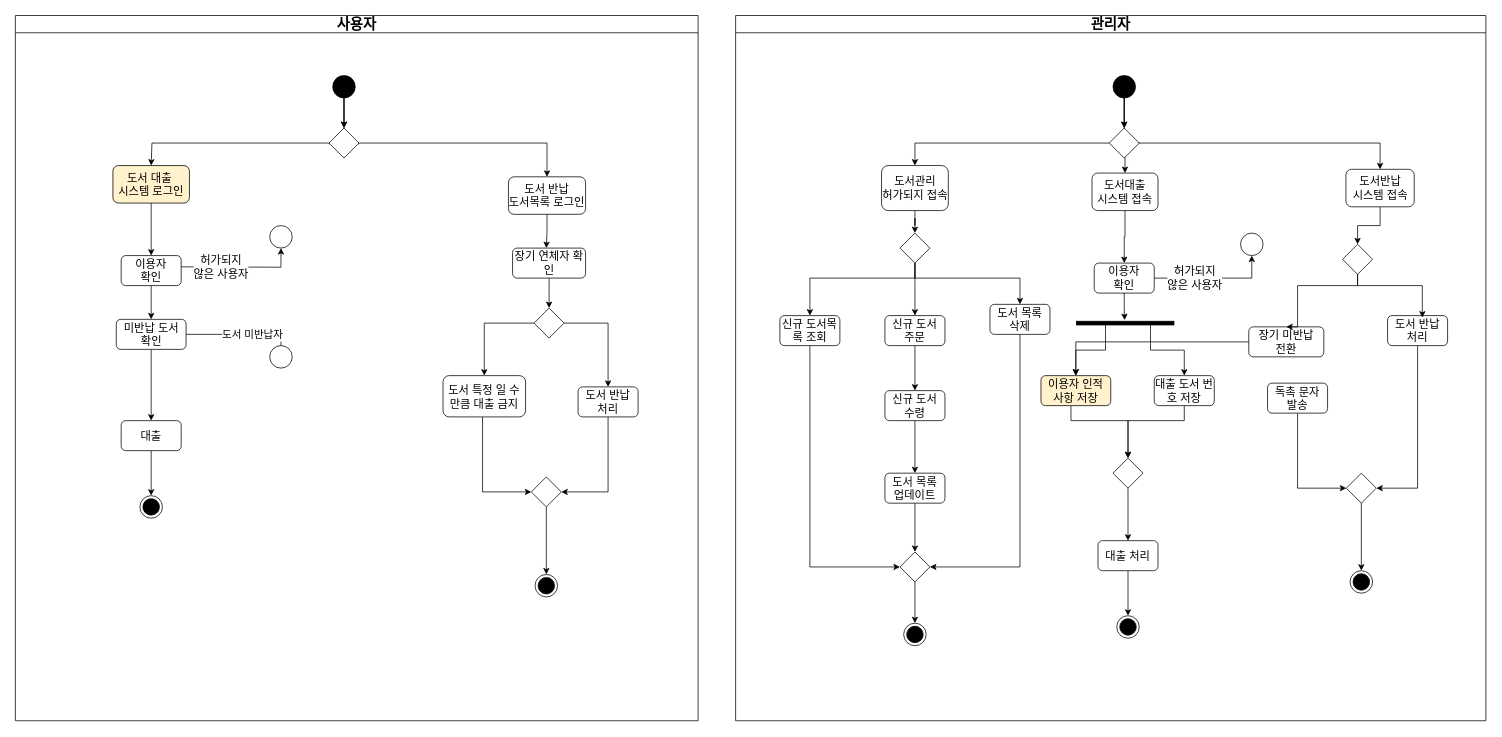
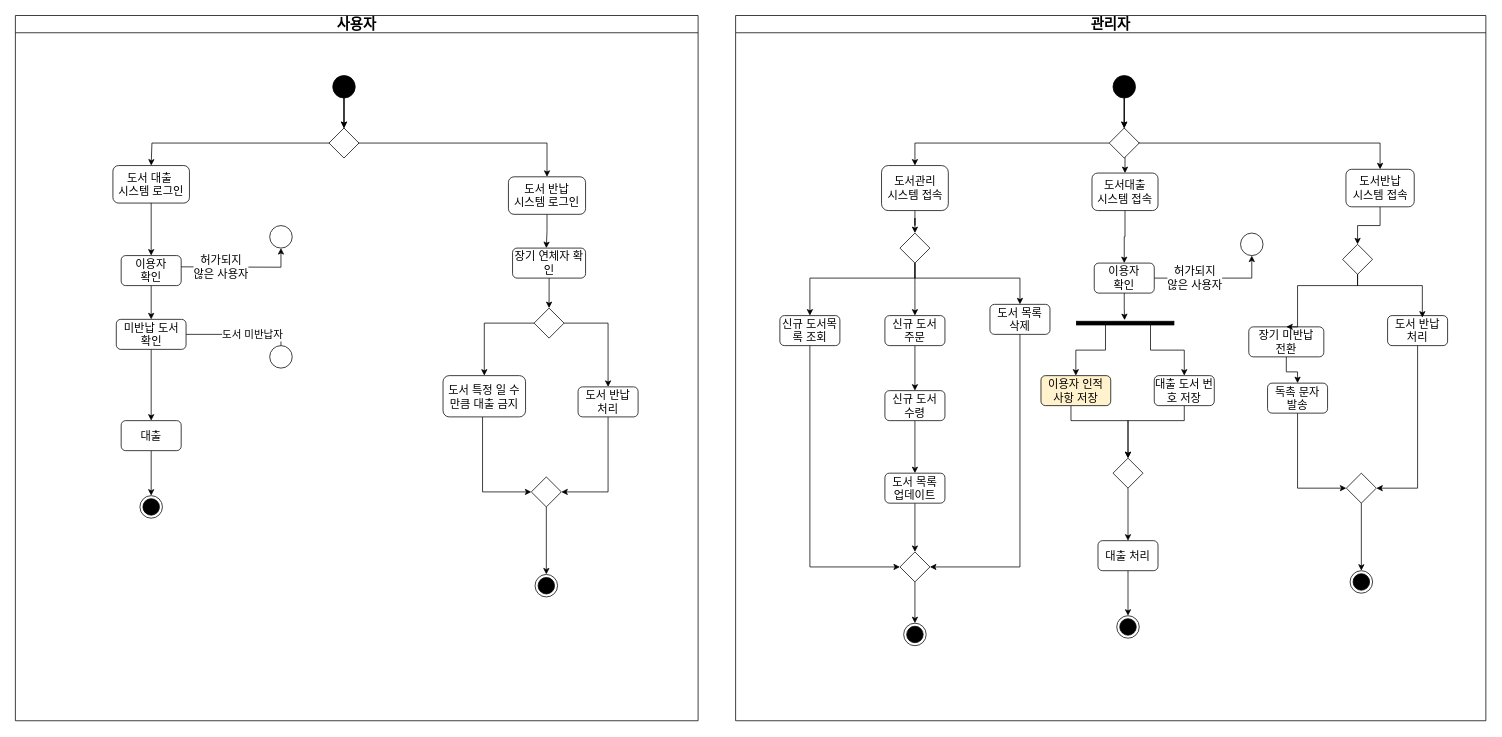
(151, 184) -> (151, 184)
(915, 188) -> (915, 188)
(547, 195) -> (547, 195)
(1160, 342) -> (1287, 372)
